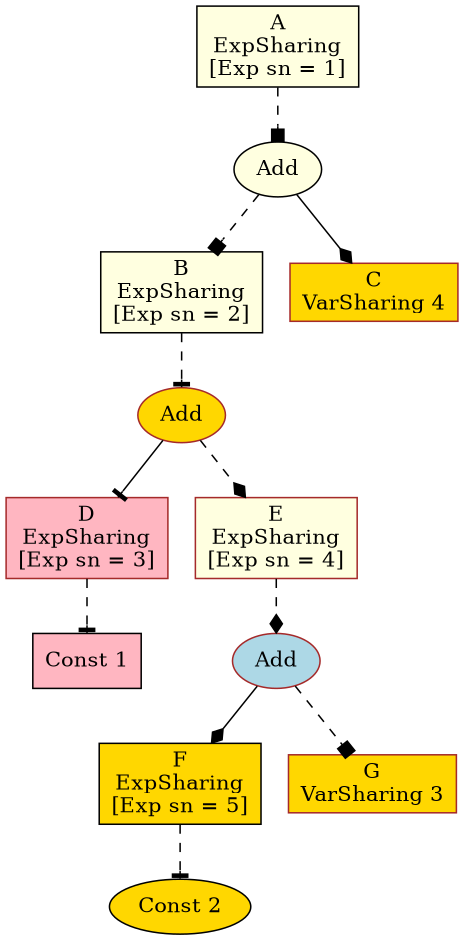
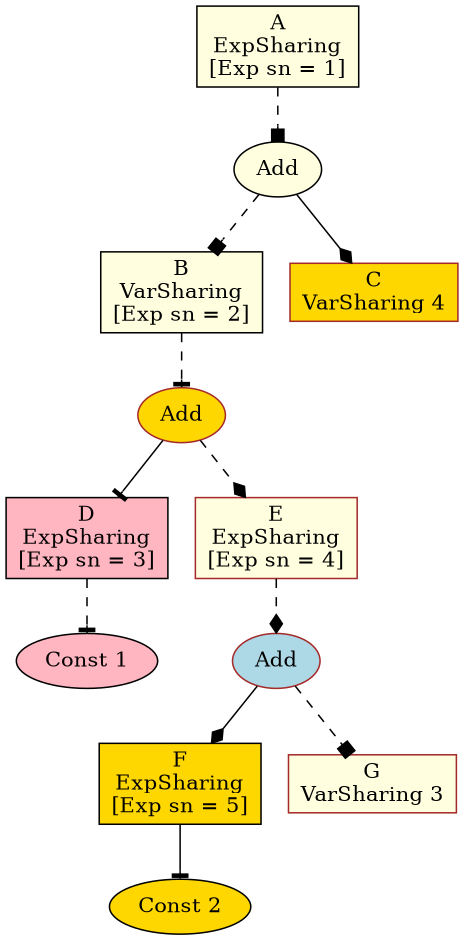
(182, 292) -> (182, 292)
(87, 538) -> (87, 538)
(87, 661) -> (87, 661)
(372, 784) -> (372, 784)
(180, 848) -> (180, 848)
